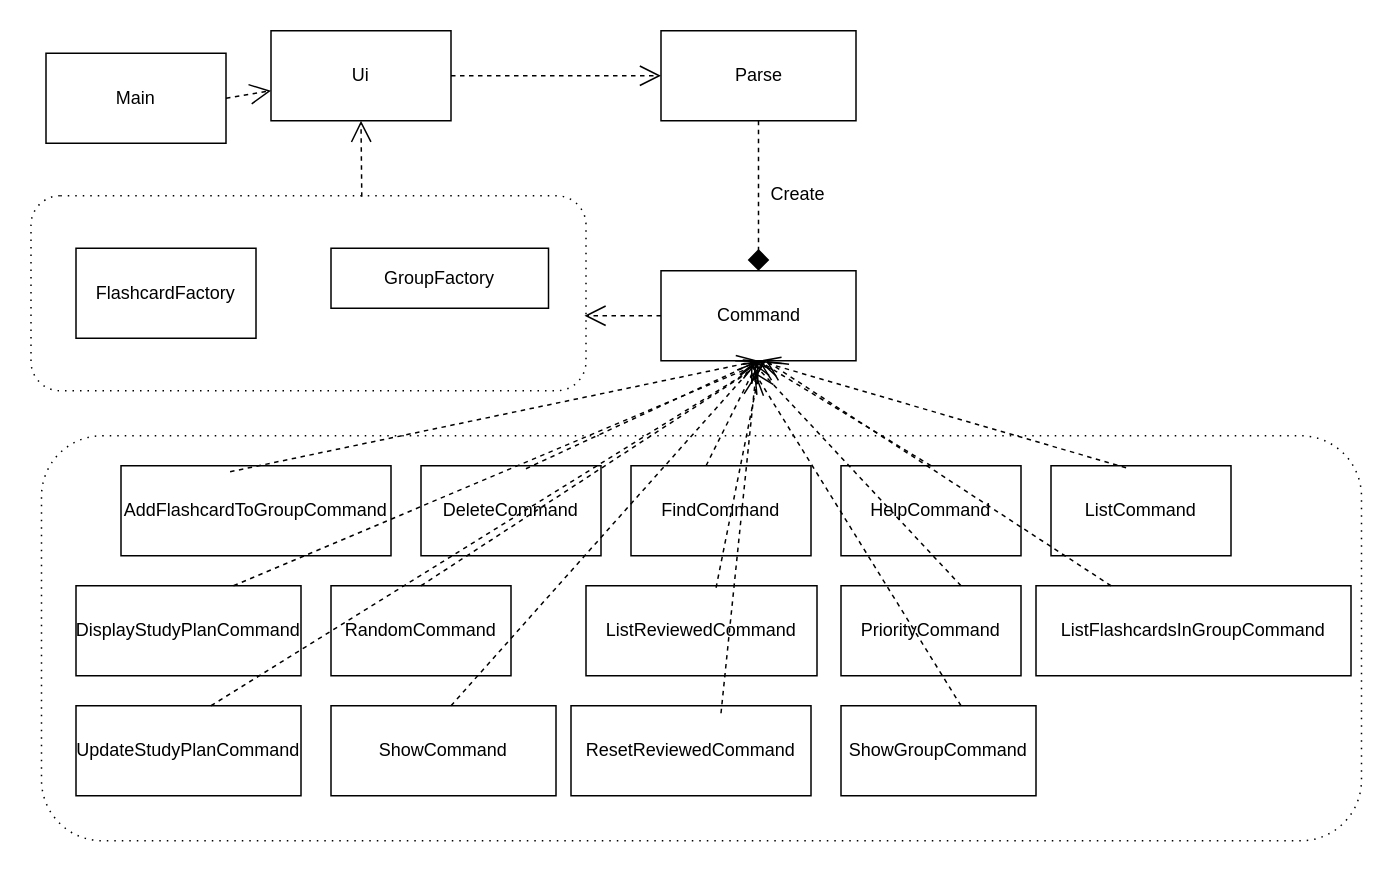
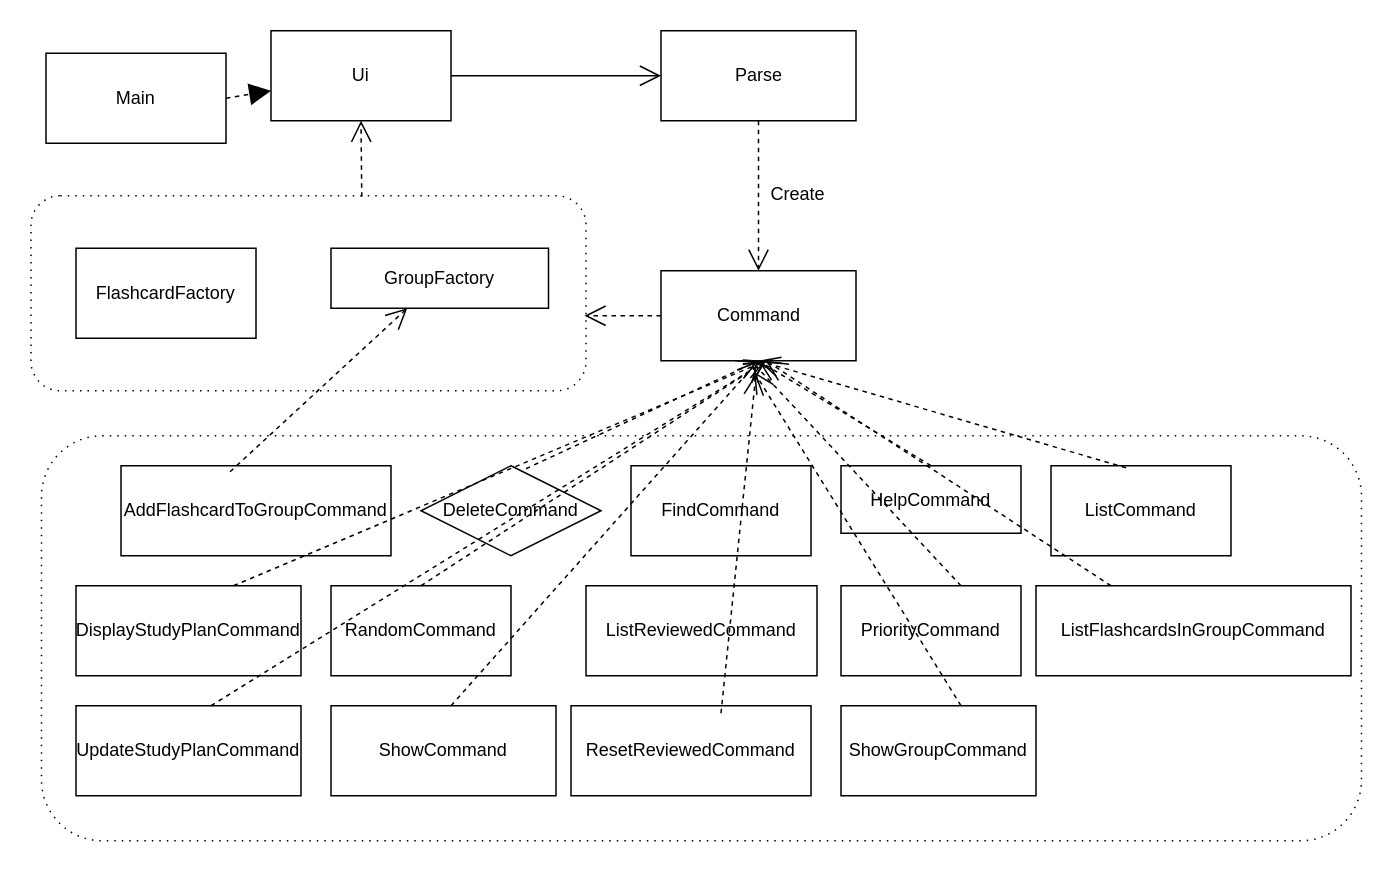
(555, 76) -> (555, 76)
(257, 93) -> (248, 95)
(758, 249) -> (758, 257)
(509, 413) -> (317, 391)
(729, 419) -> none
(511, 511) -> (511, 511)
(731, 511) -> none
(931, 511) -> (931, 500)
